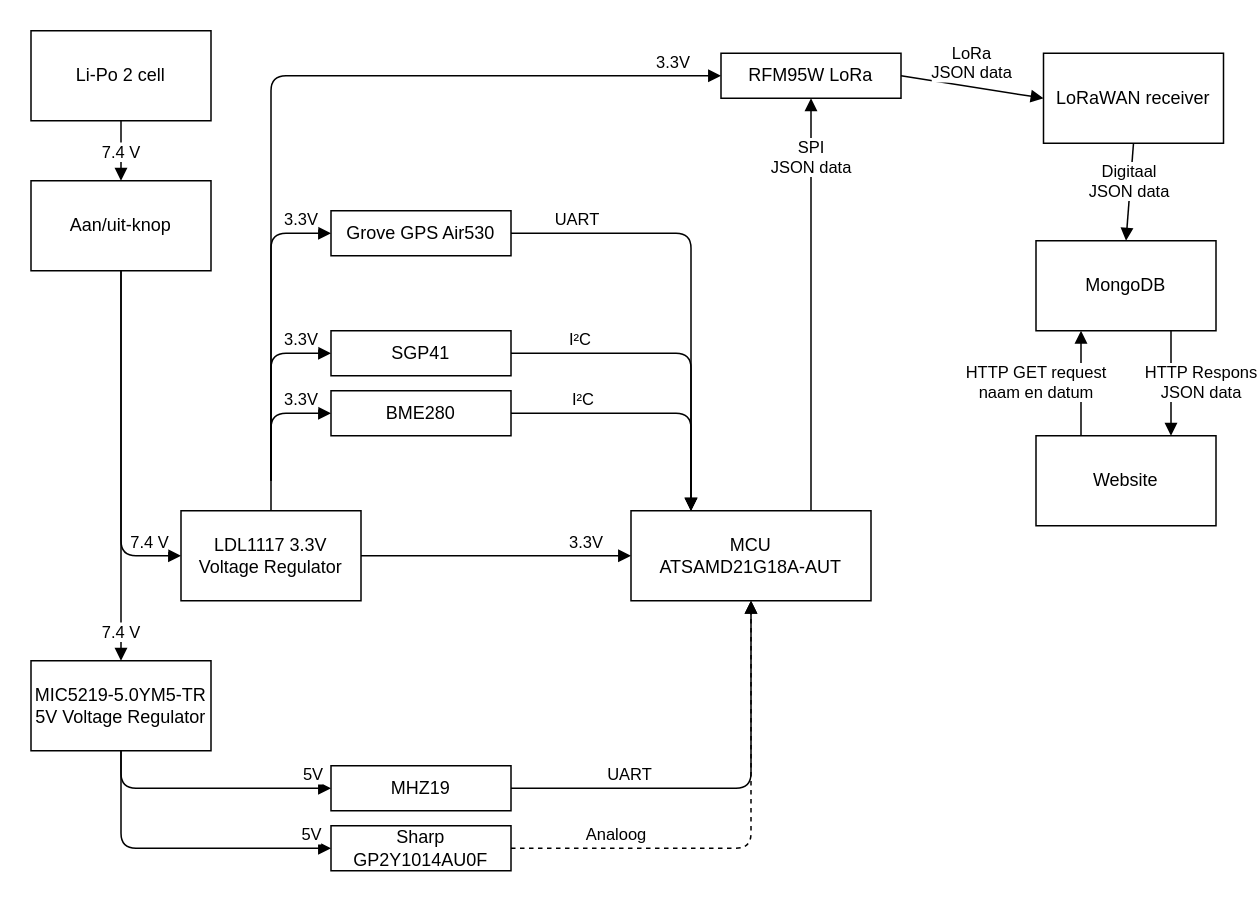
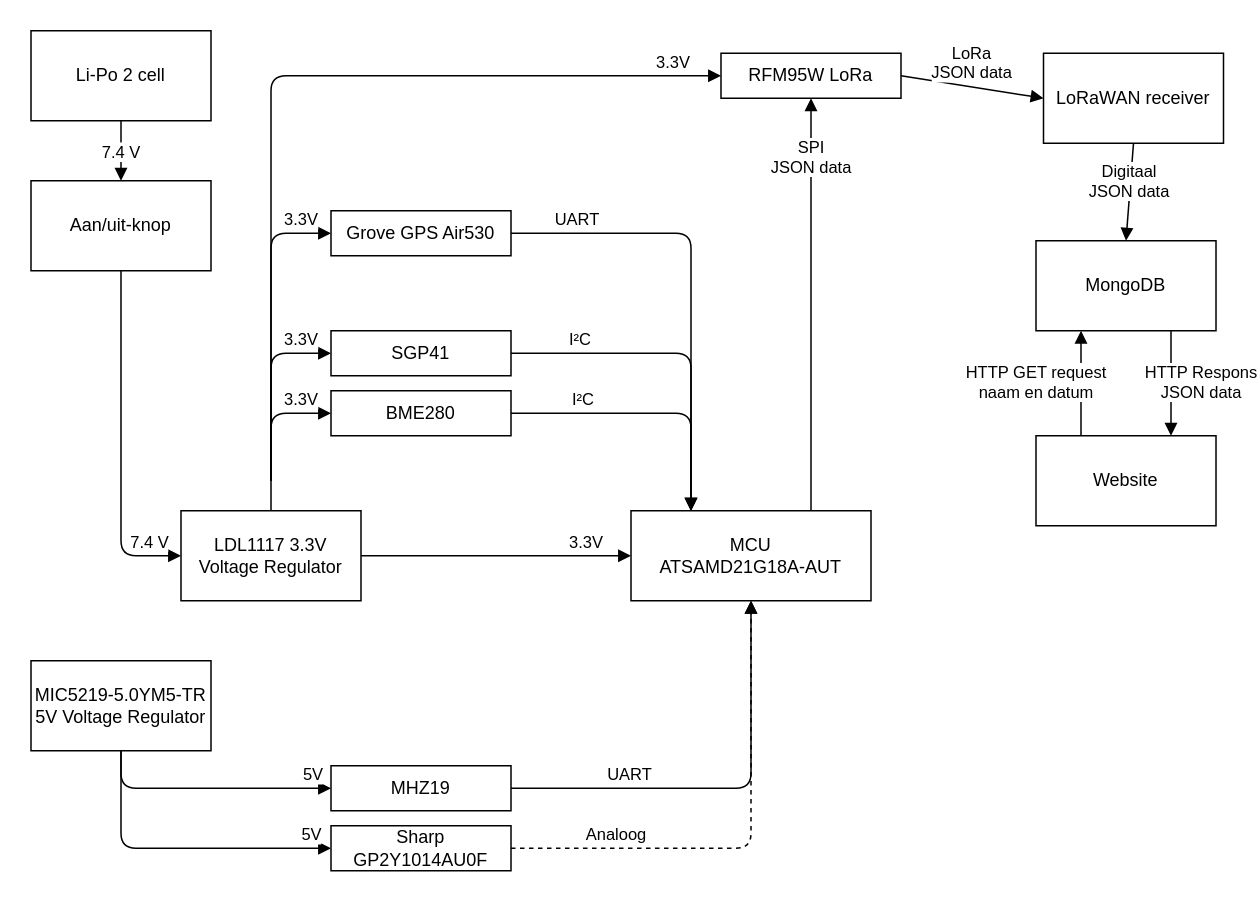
(121, 599) -> none
